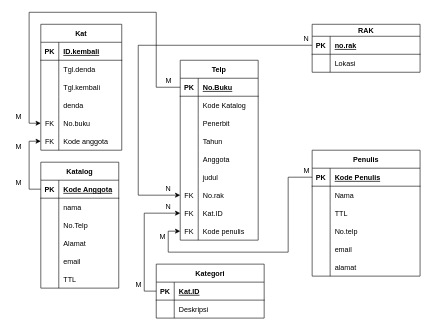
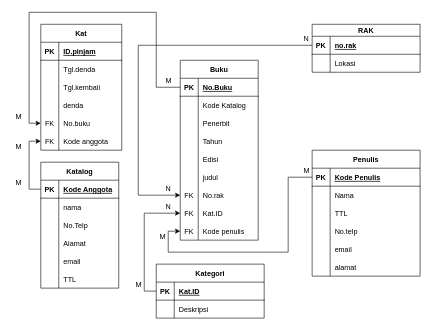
(81, 52) -> (80, 52)
(219, 70) -> (219, 70)
(217, 160) -> (211, 160)
